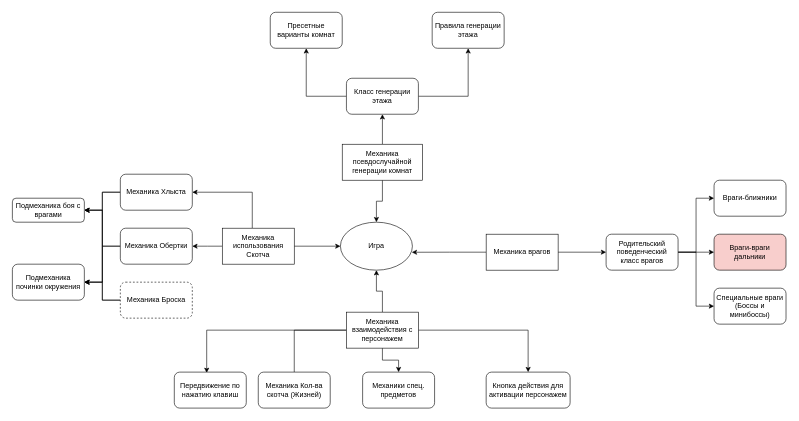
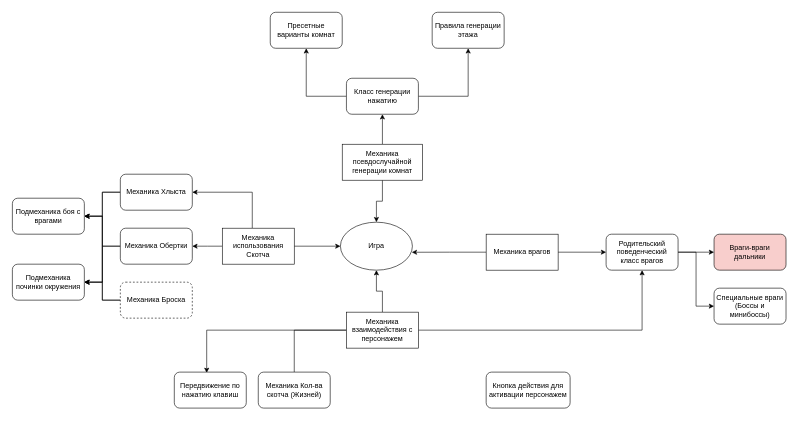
(383, 96) -> (383, 96)
(696, 198) -> none
(750, 198) -> none
(48, 210) -> (48, 216)
(383, 354) -> none
(528, 366) -> (642, 275)
(399, 390) -> none
